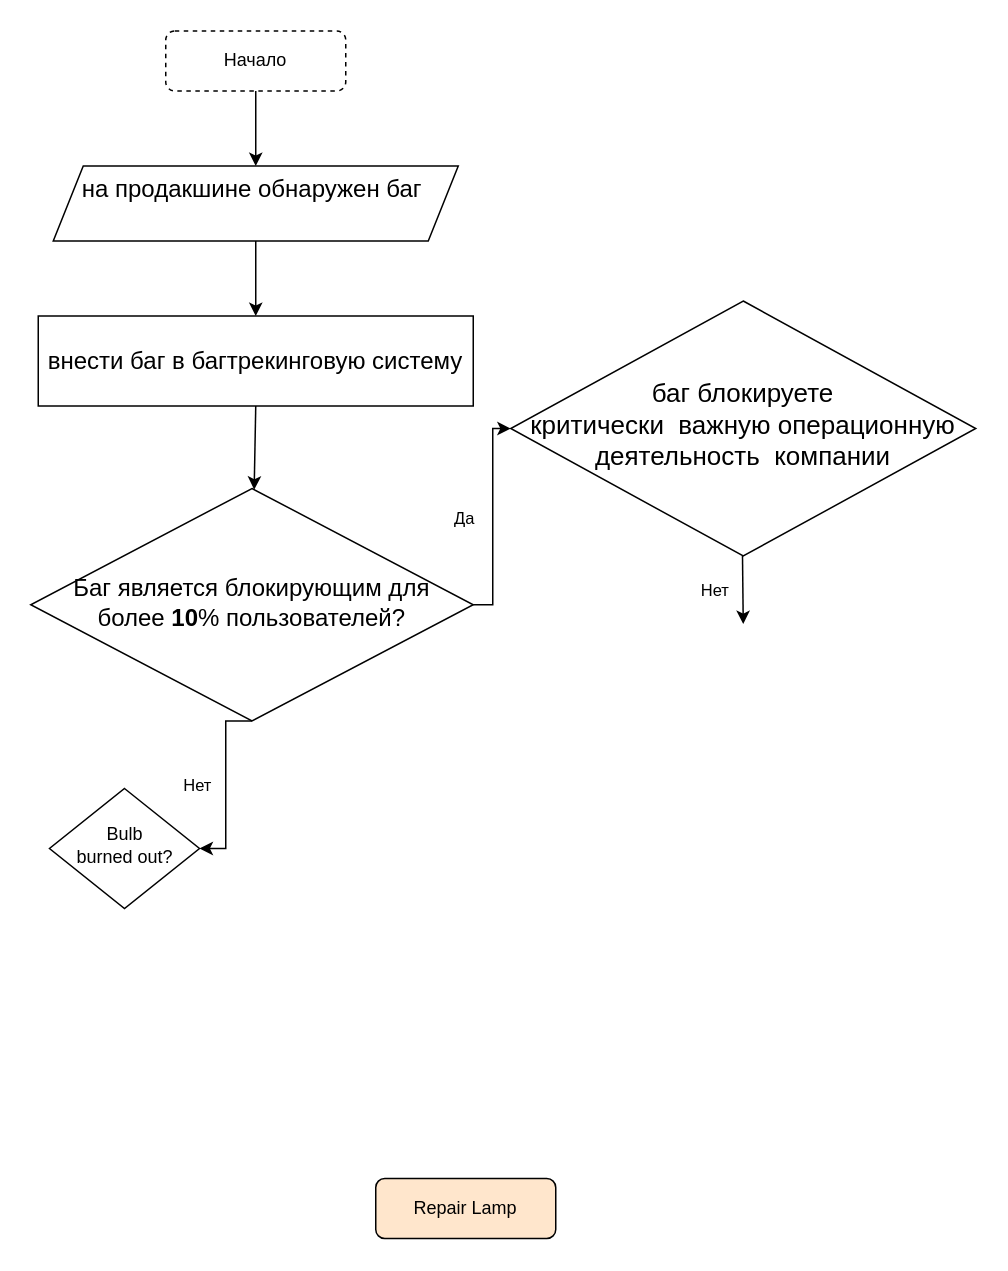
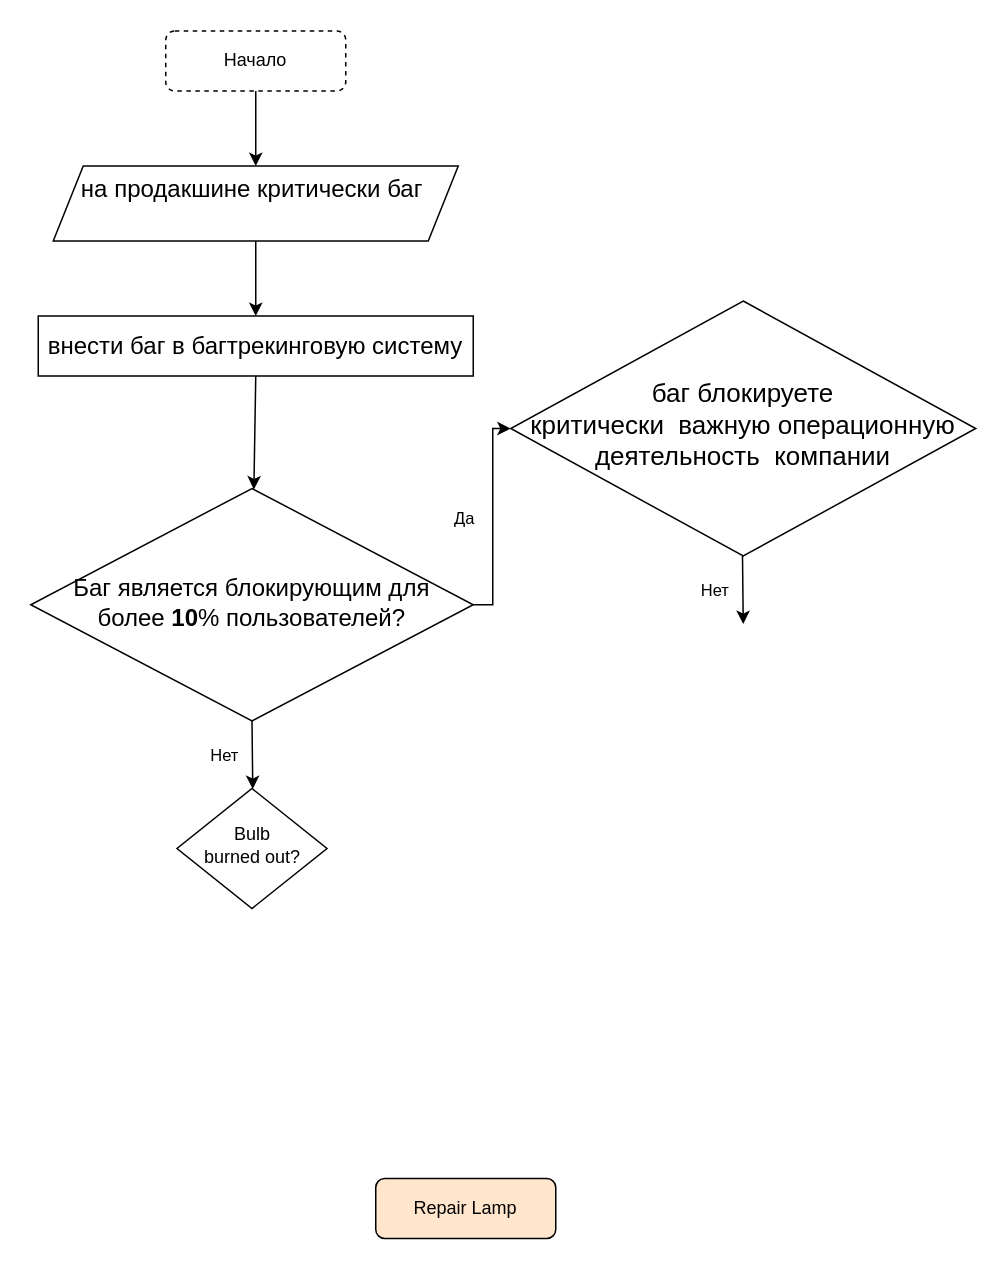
(256, 203) -> (256, 203)
(256, 361) -> (256, 346)
(125, 848) -> (252, 848)
